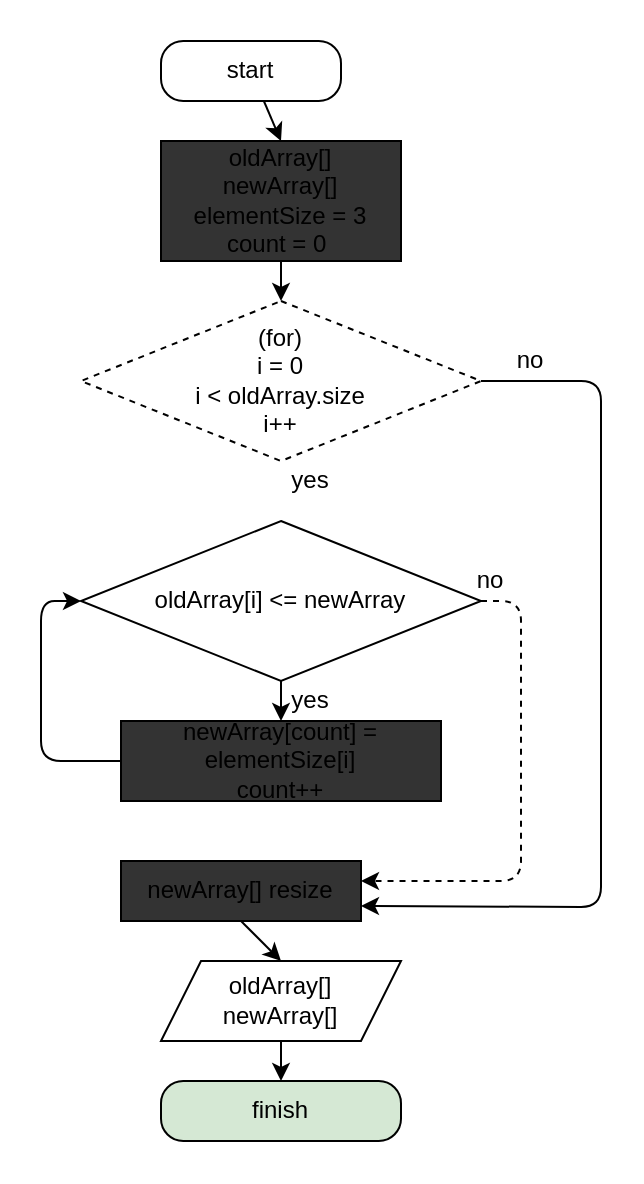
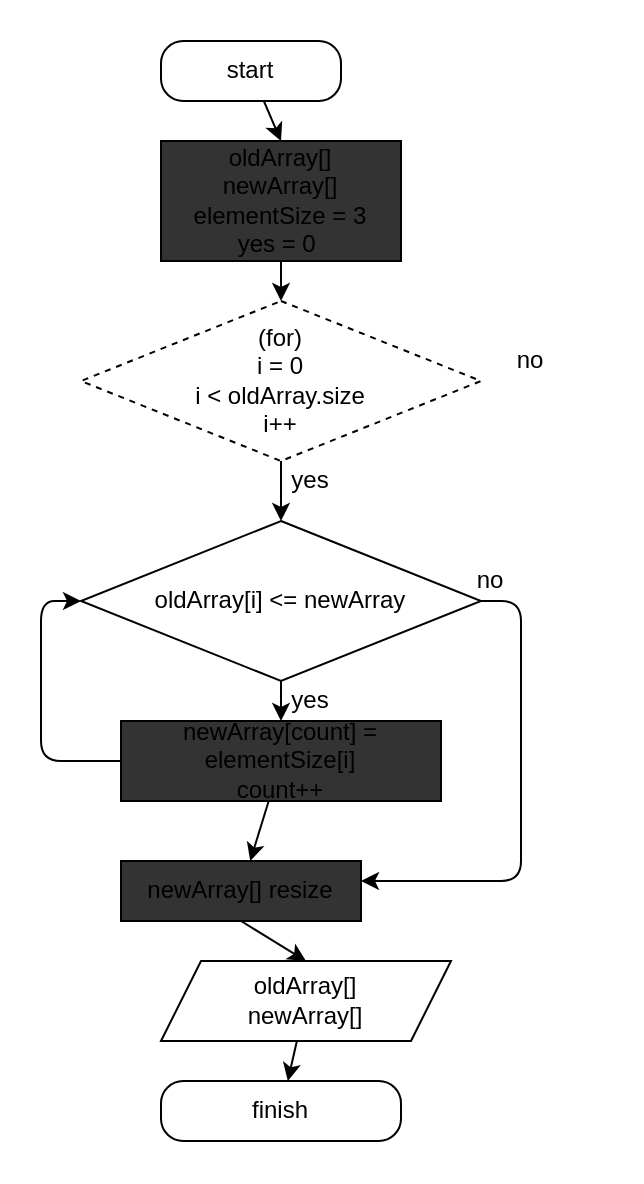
(281, 201) -> (281, 201)
none -> (281, 484)
(601, 697) -> none
(521, 793) -> (521, 793)
none -> (261, 825)
(281, 1001) -> (306, 1001)
(281, 1111) -> (281, 1111)
